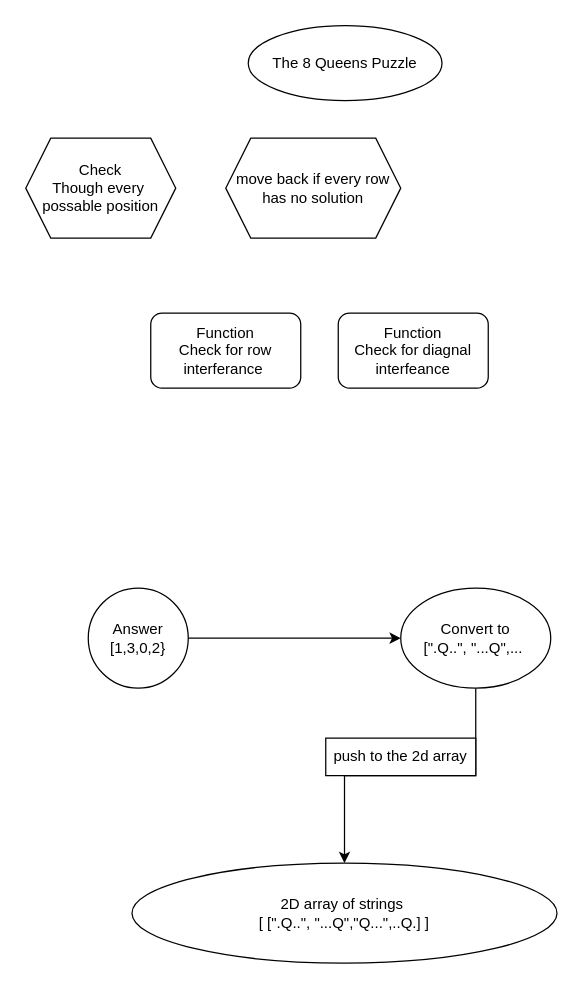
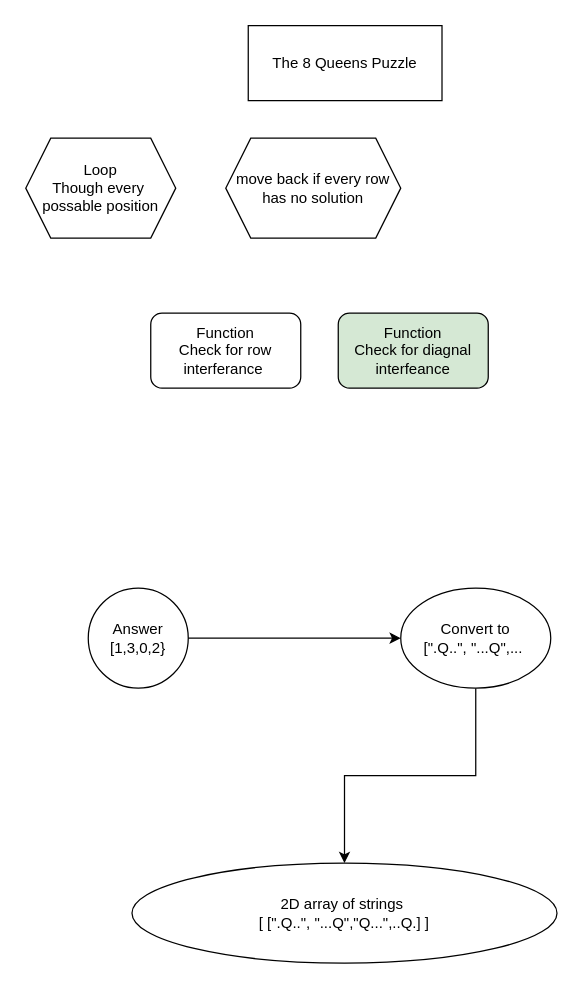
(345, 63) -> (345, 63)
(101, 188) -> (101, 188)
(413, 351) -> (413, 351)
(401, 757) -> none
